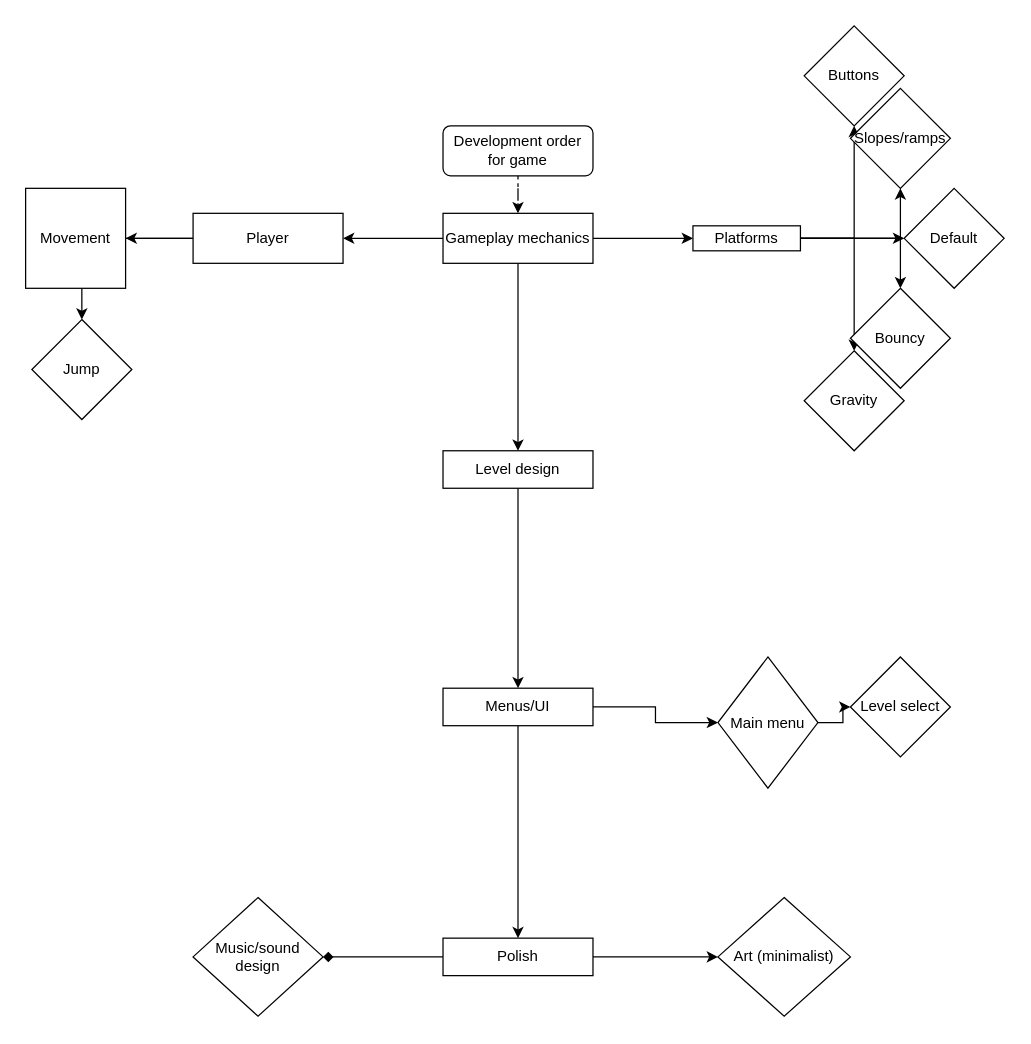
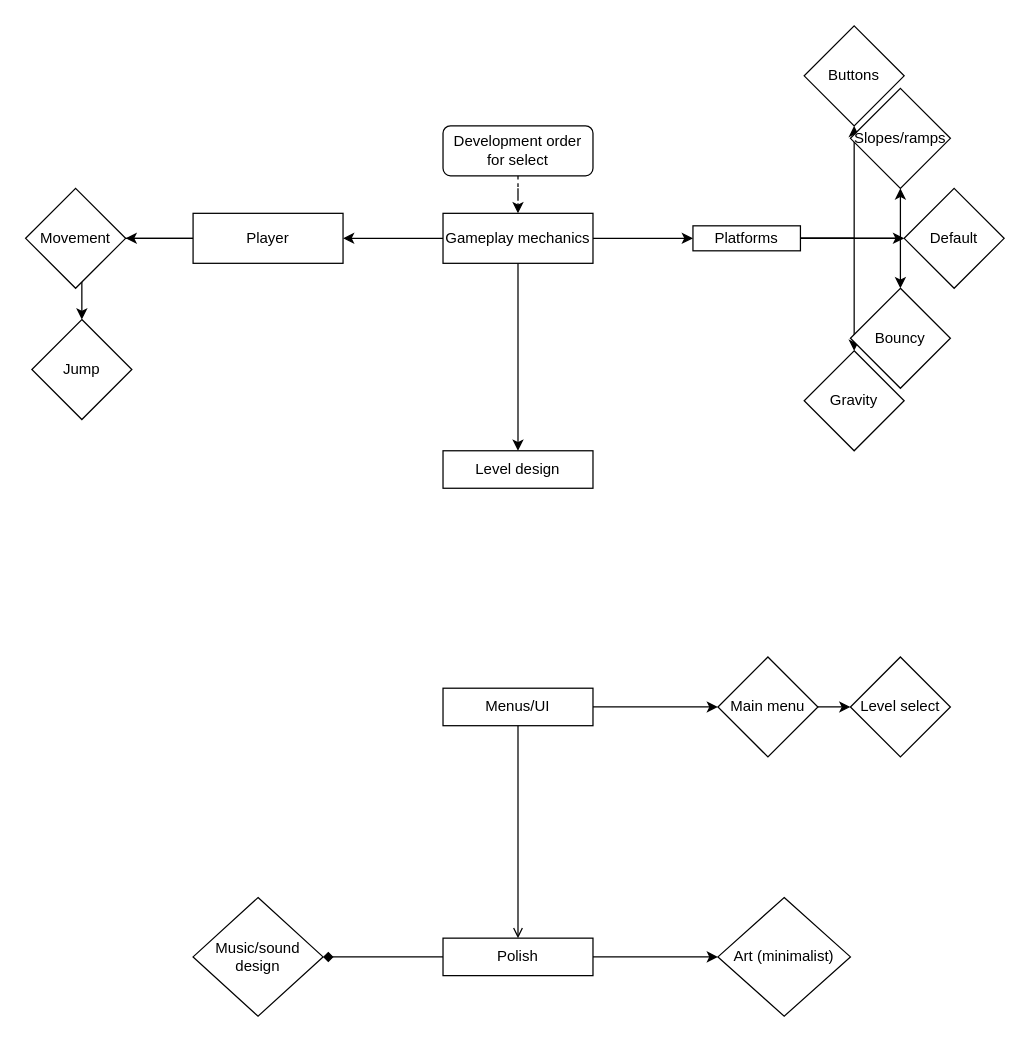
(518, 151) -> (518, 151)
(76, 238) -> (76, 238)
(518, 584) -> none
(768, 723) -> (768, 707)
(518, 928) -> (518, 929)
